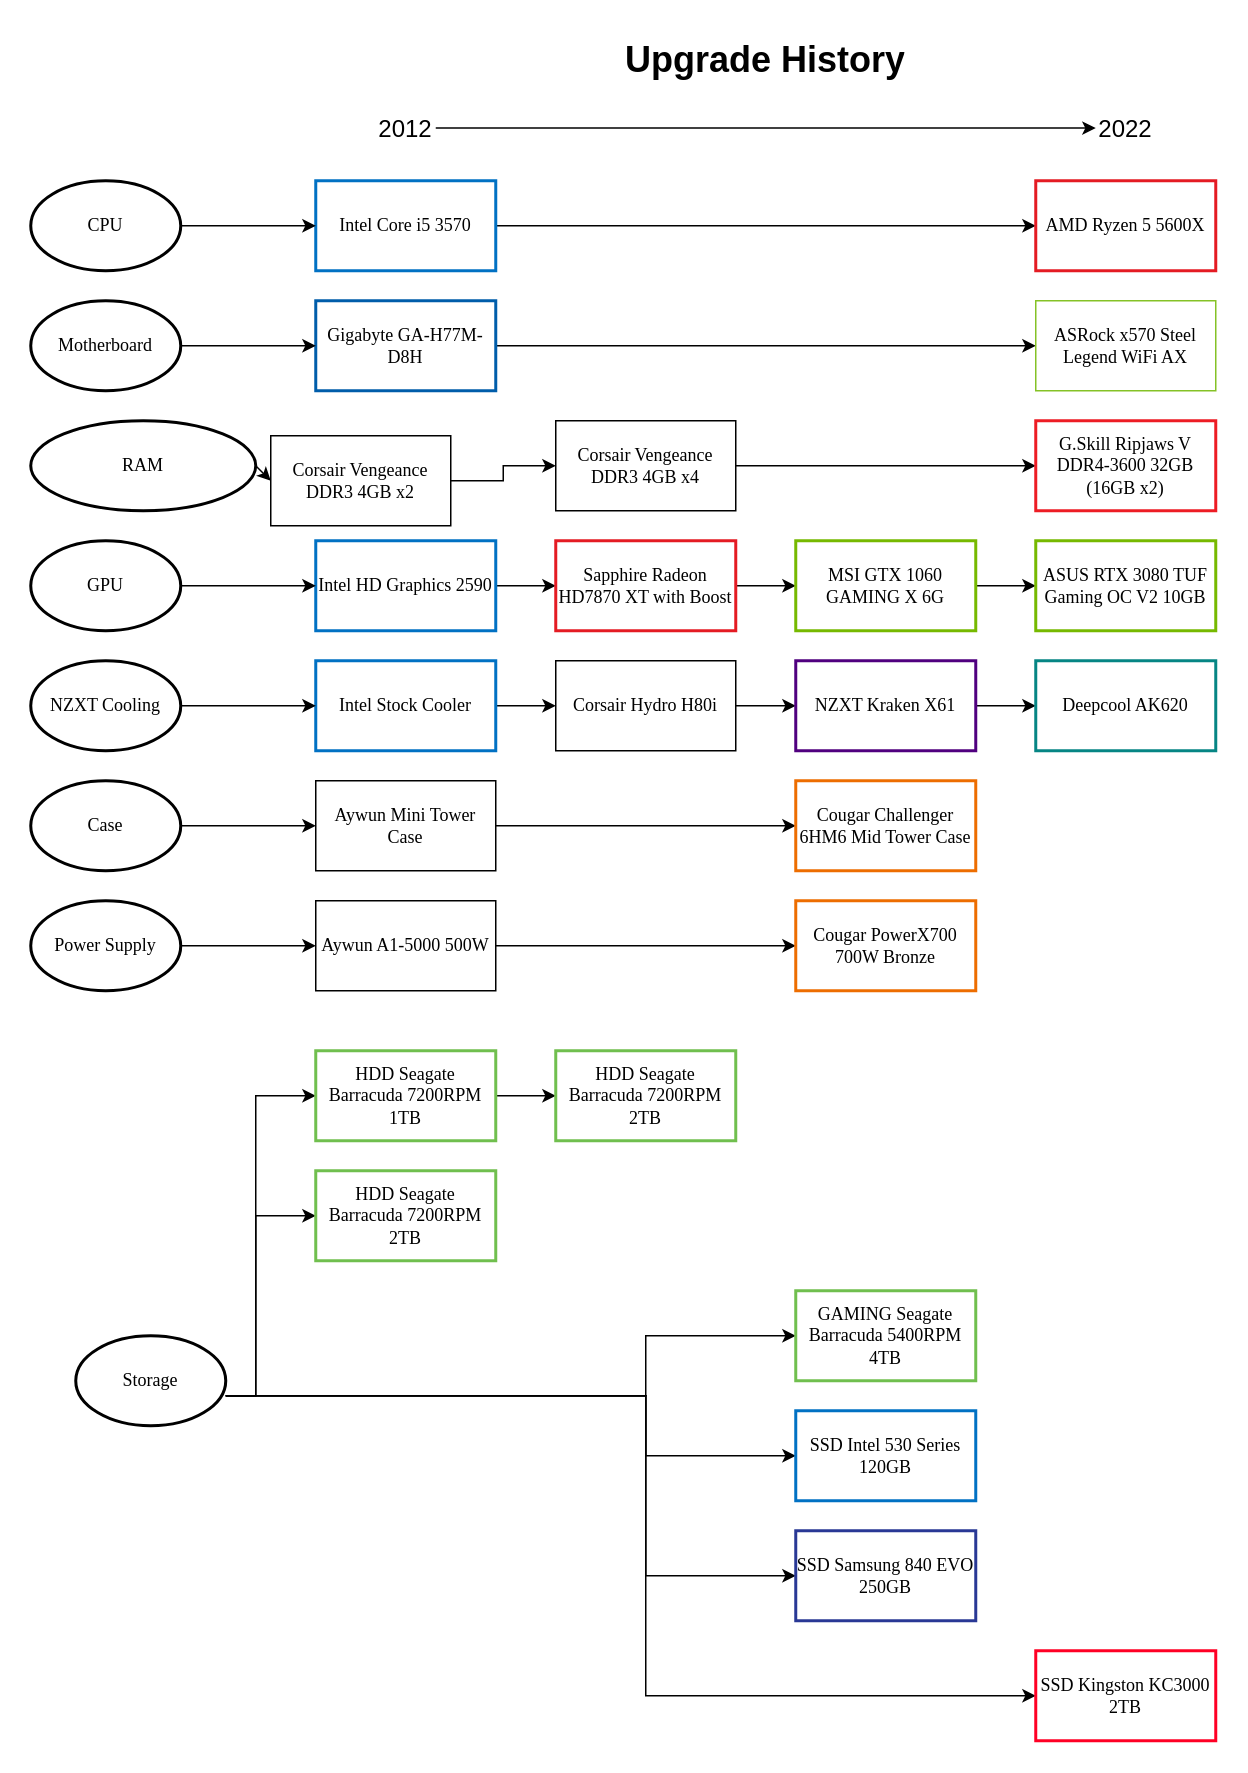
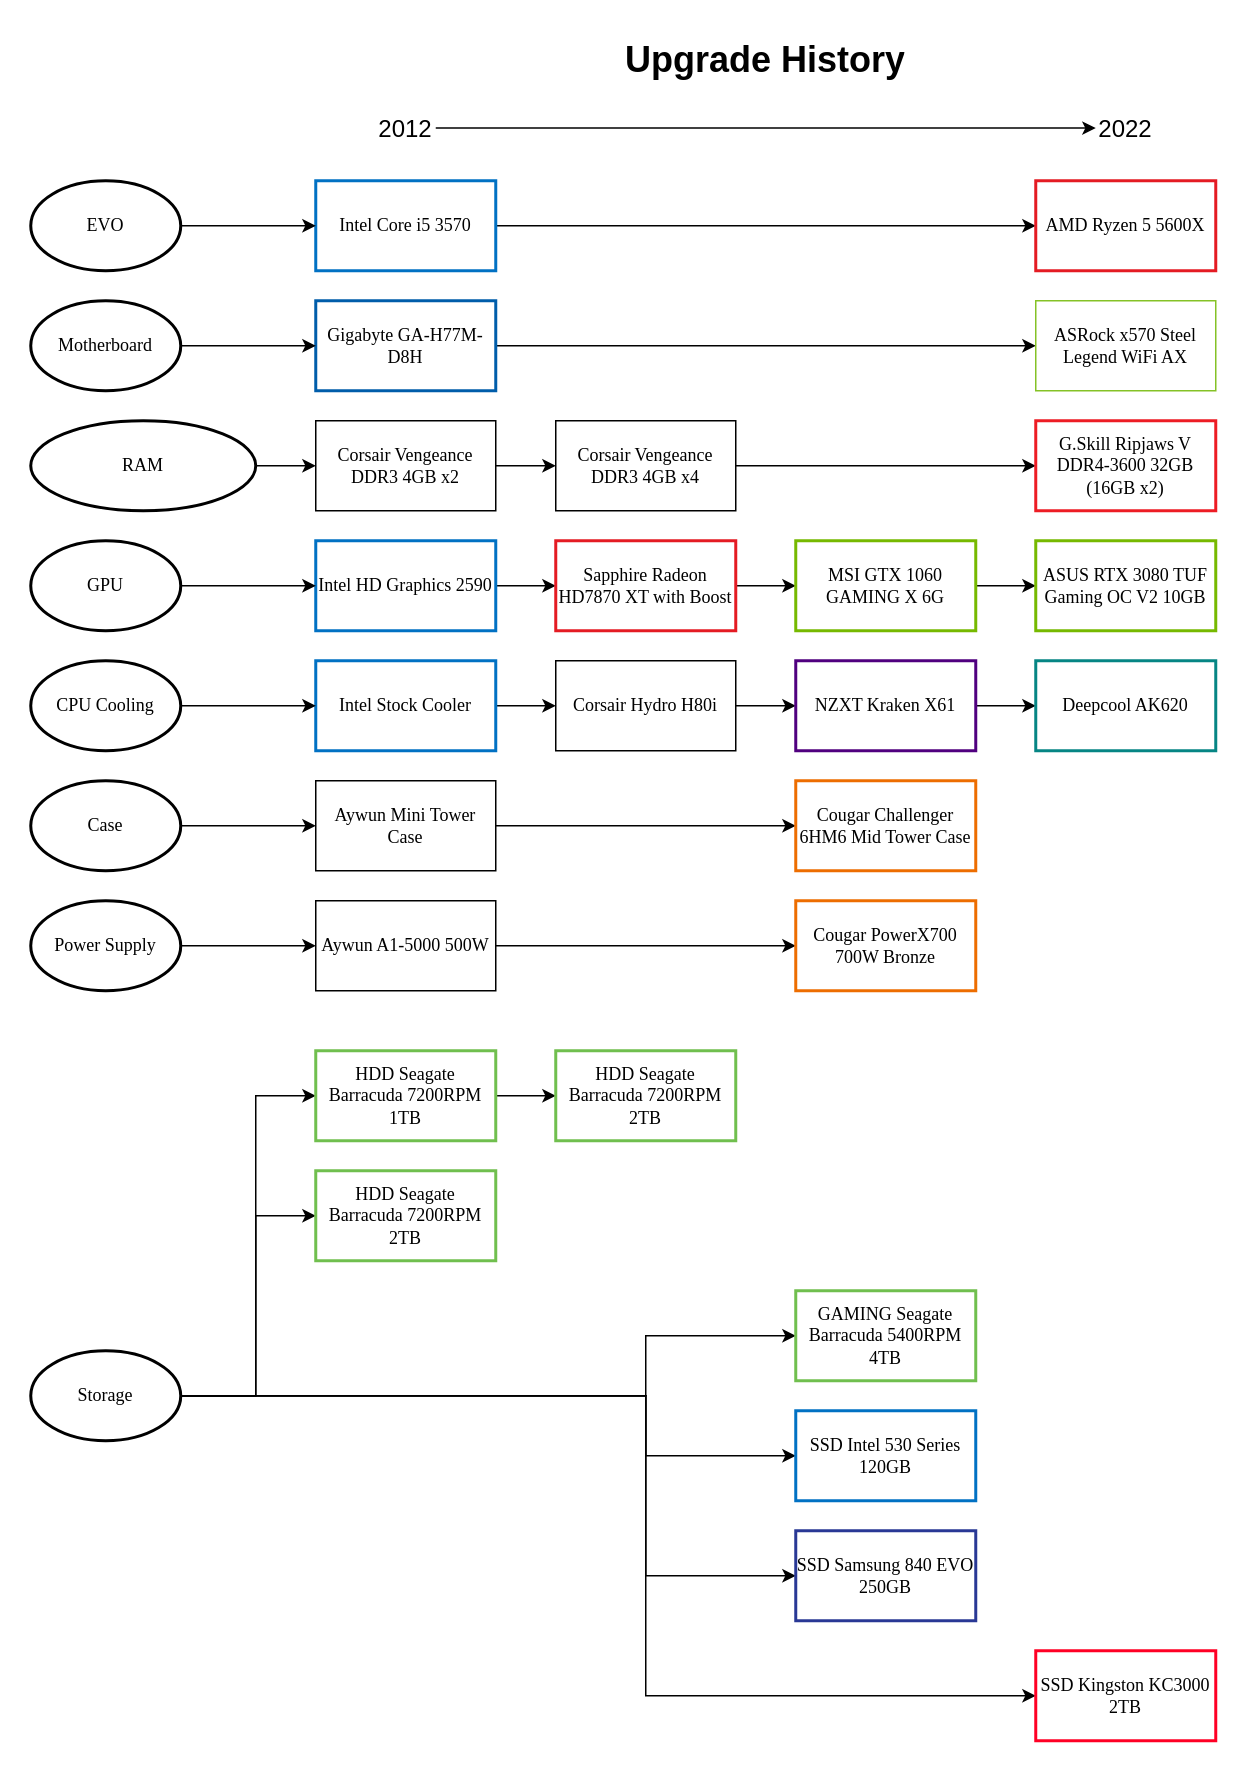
(106, 226) -> (106, 226)
(361, 481) -> (406, 466)
(106, 706) -> (106, 706)
(151, 1381) -> (106, 1396)
